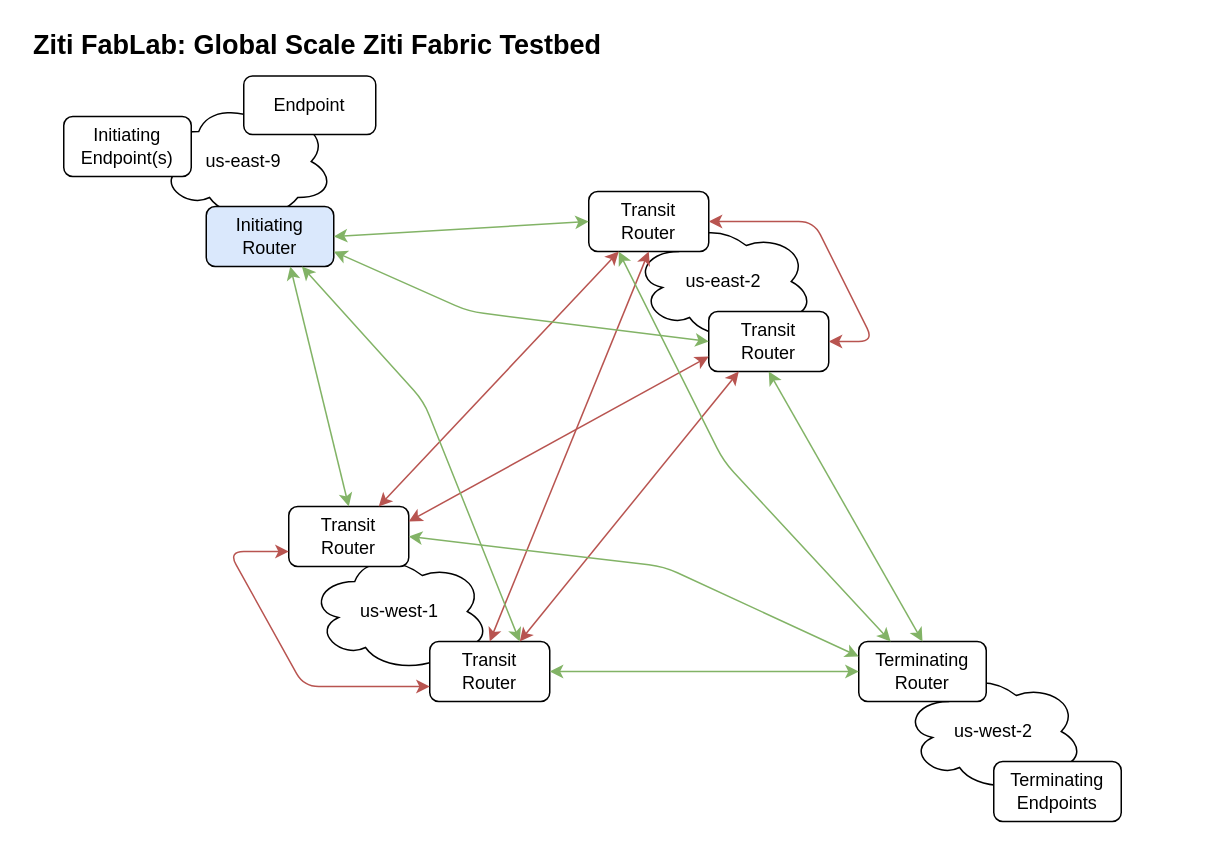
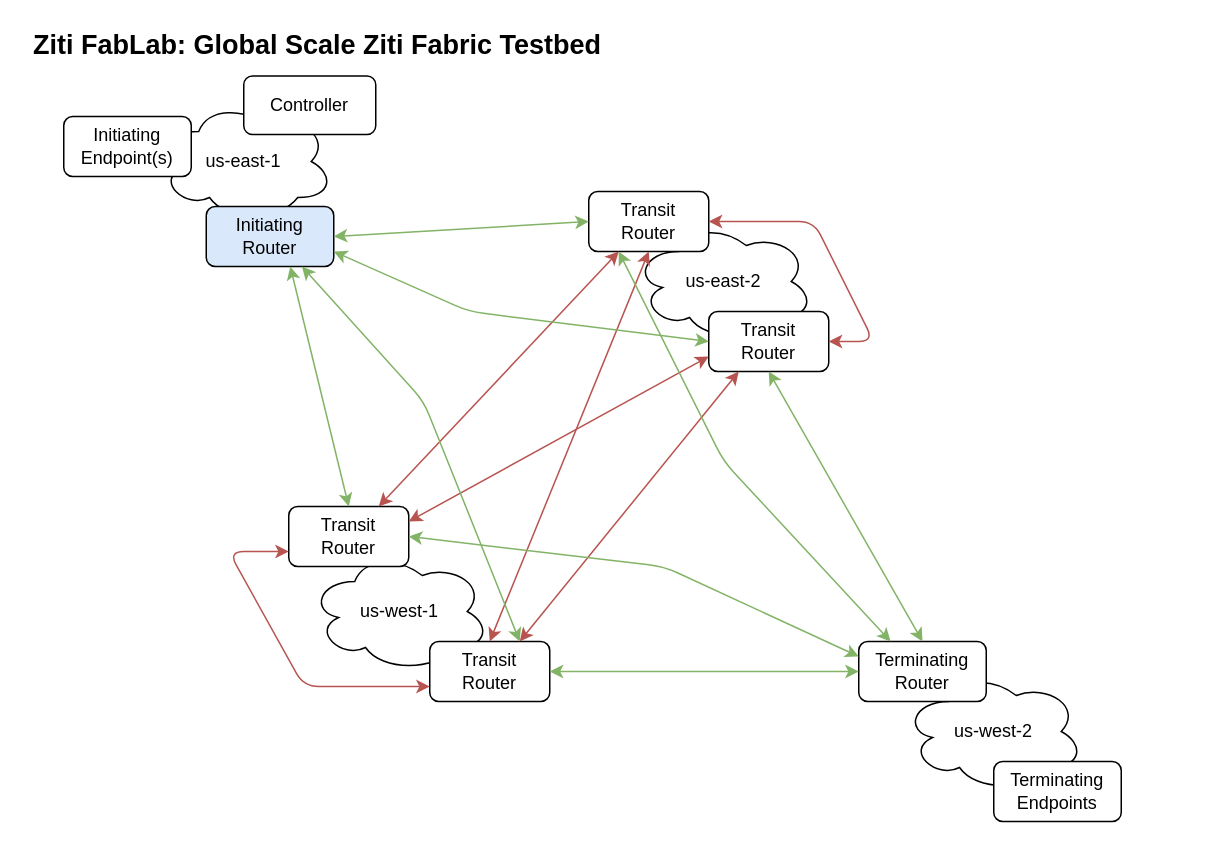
(310, 106) -> (310, 106)
(244, 161) -> (244, 161)
